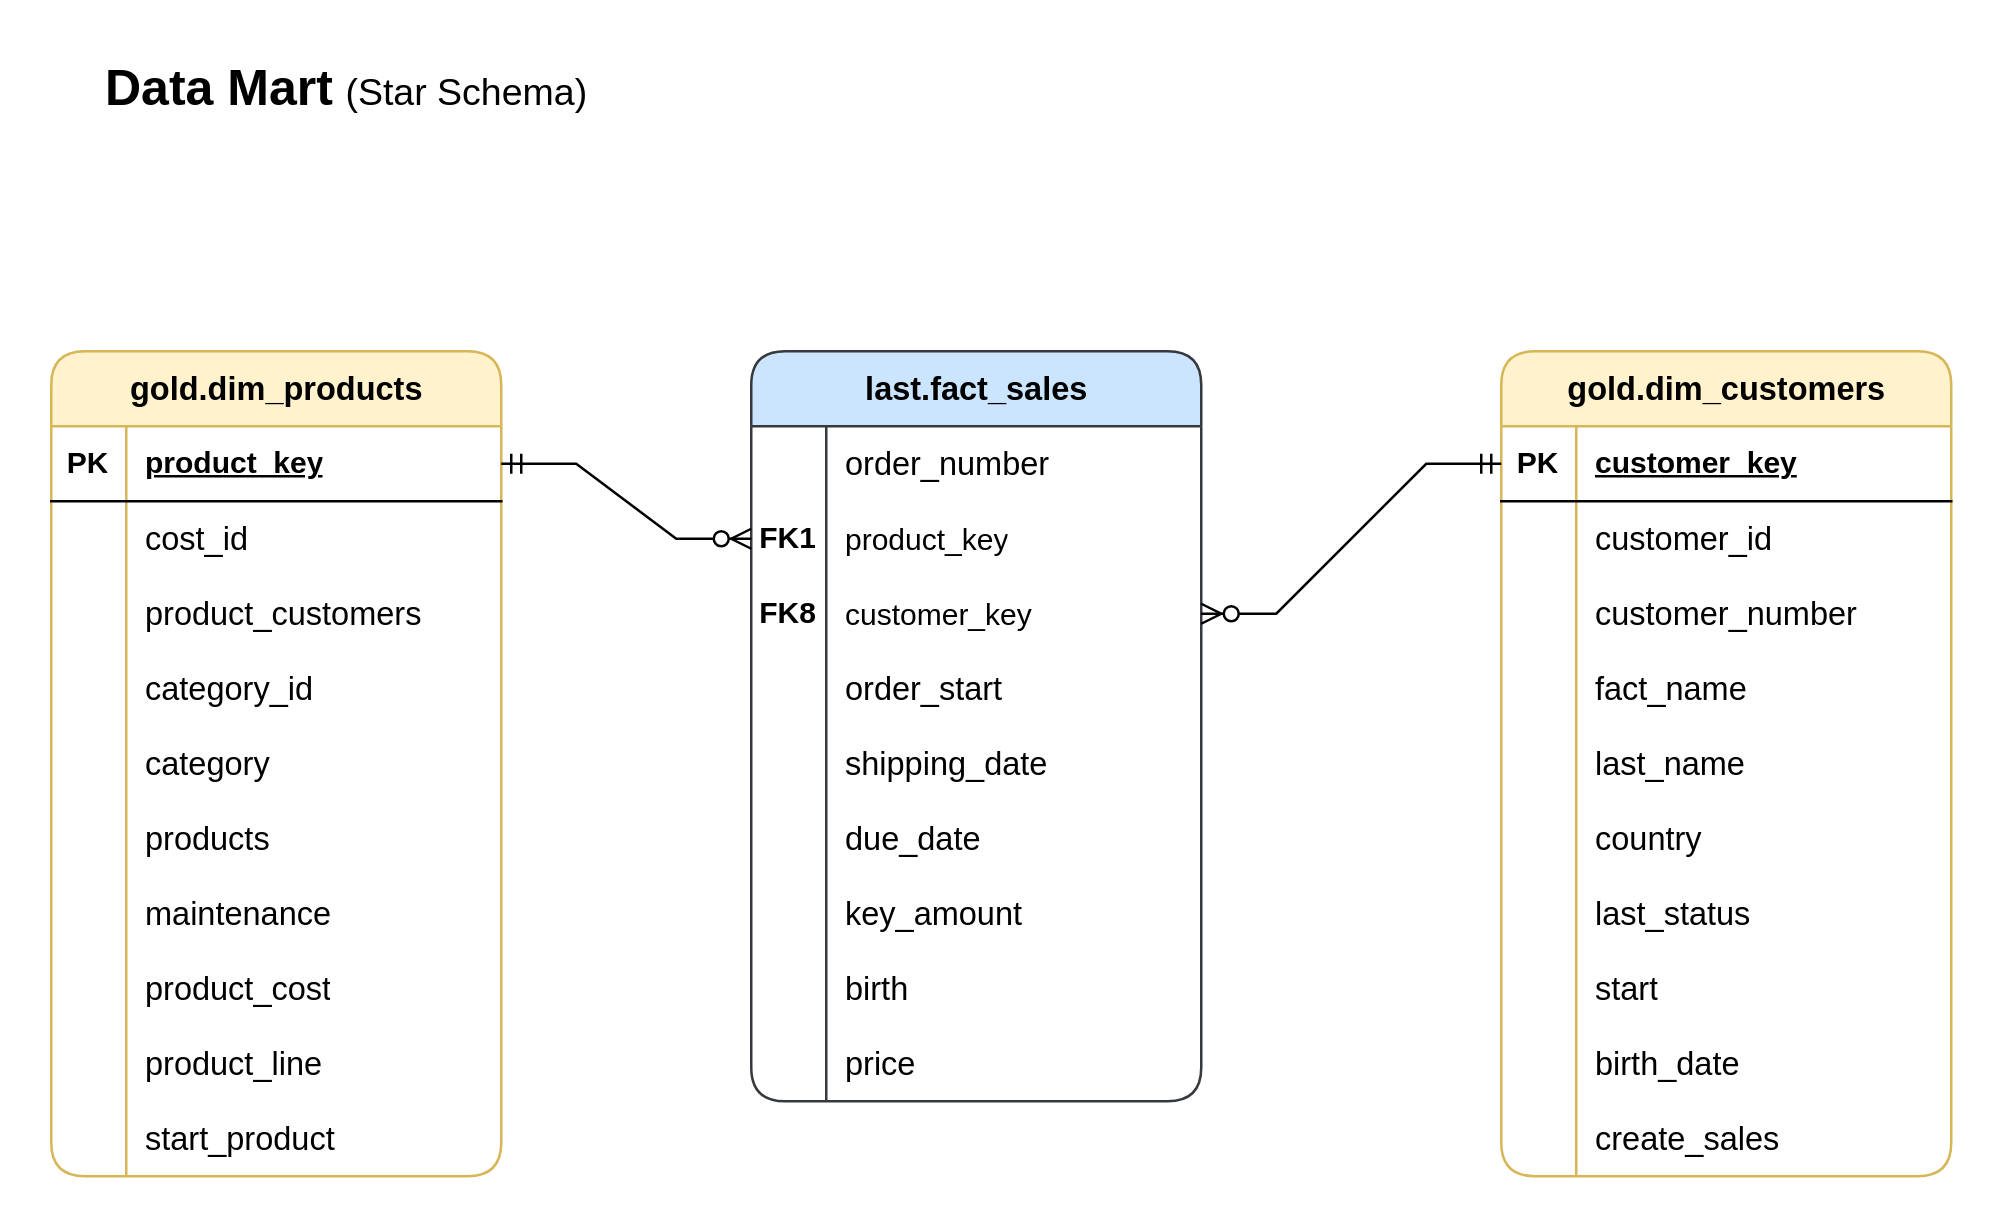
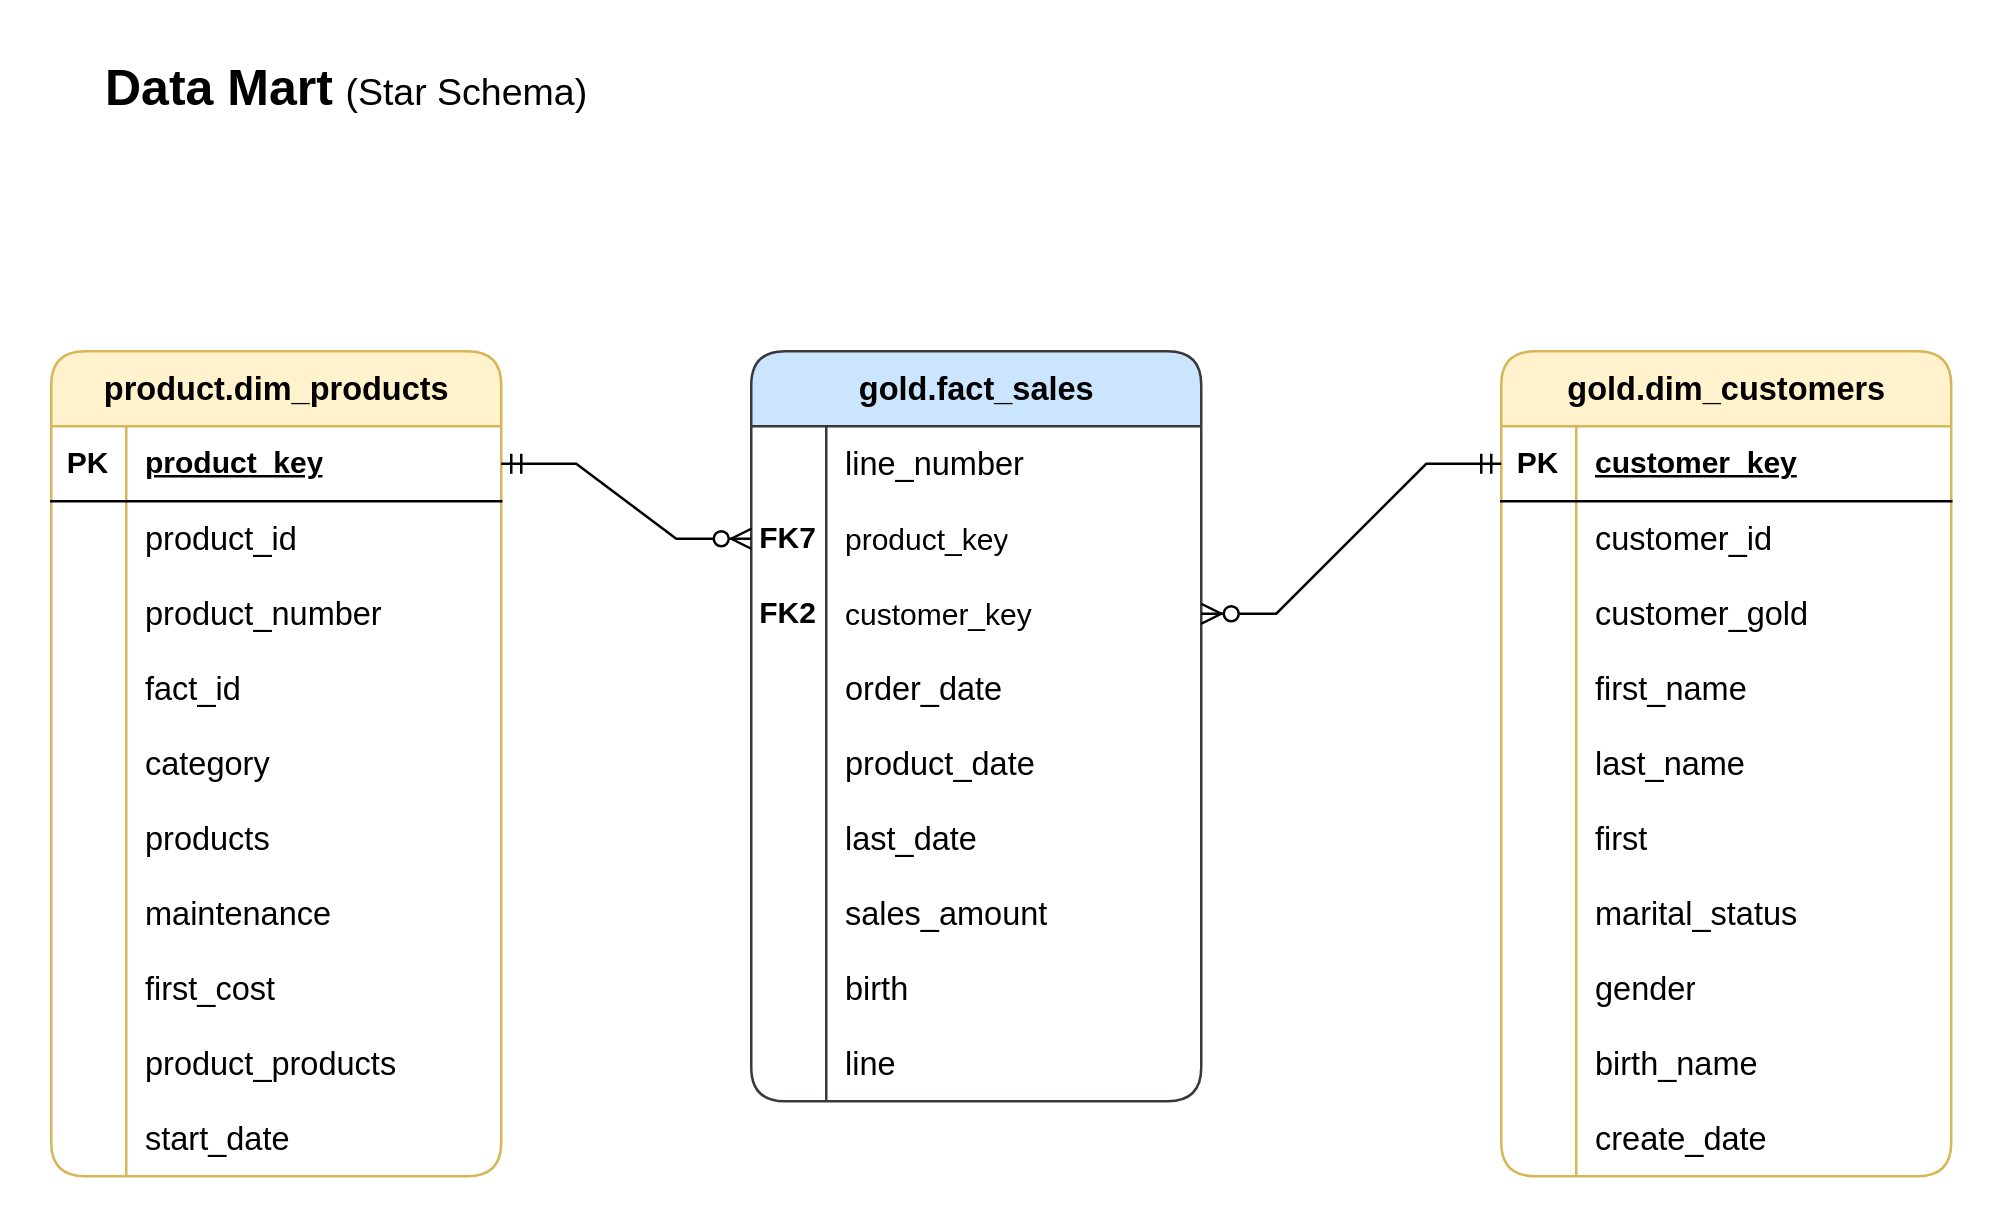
(278, 389) -> (278, 389)
(978, 389) -> (978, 389)
(955, 464) -> (938, 464)
(206, 539) -> (233, 539)
(789, 539) -> (789, 539)
(301, 614) -> (274, 614)
(789, 614) -> (789, 614)
(1733, 614) -> (1710, 614)
(242, 689) -> (206, 689)
(946, 689) -> (937, 689)
(1678, 689) -> (1683, 689)
(956, 764) -> (955, 764)
(919, 839) -> (924, 839)
(1660, 839) -> (1638, 839)
(937, 914) -> (951, 914)
(1692, 914) -> (1715, 914)
(255, 989) -> (233, 989)
(1642, 989) -> (1651, 989)
(247, 1064) -> (292, 1064)
(888, 1064) -> (874, 1064)
(1683, 1064) -> (1683, 1064)
(265, 1139) -> (237, 1139)
(1701, 1139) -> (1696, 1139)
